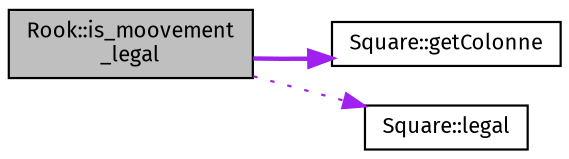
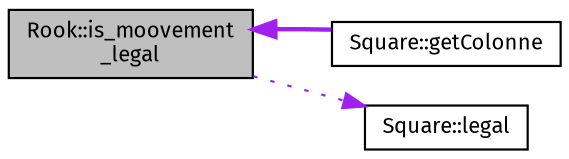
(281, 59) -> (304, 29)
